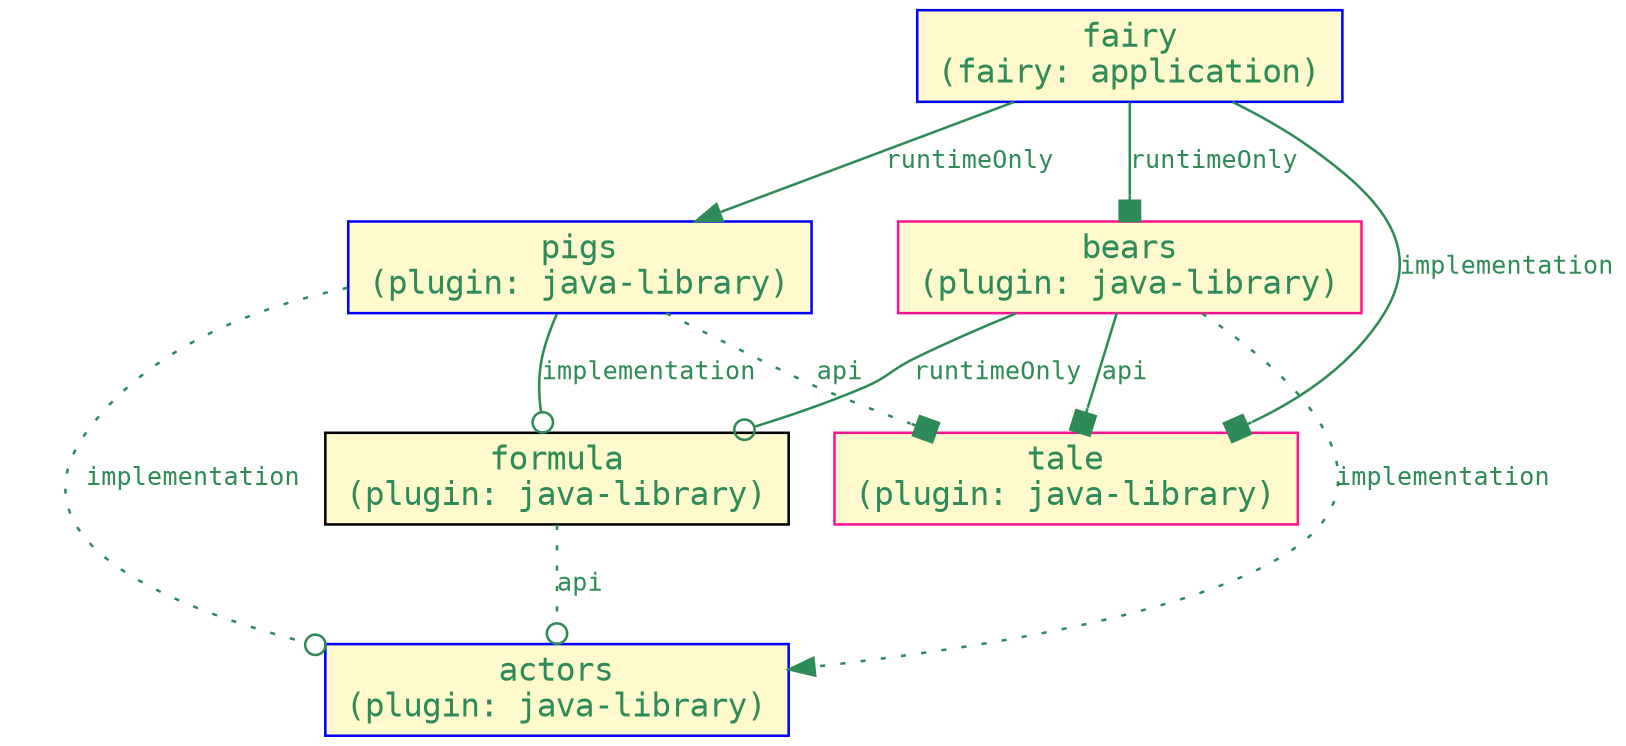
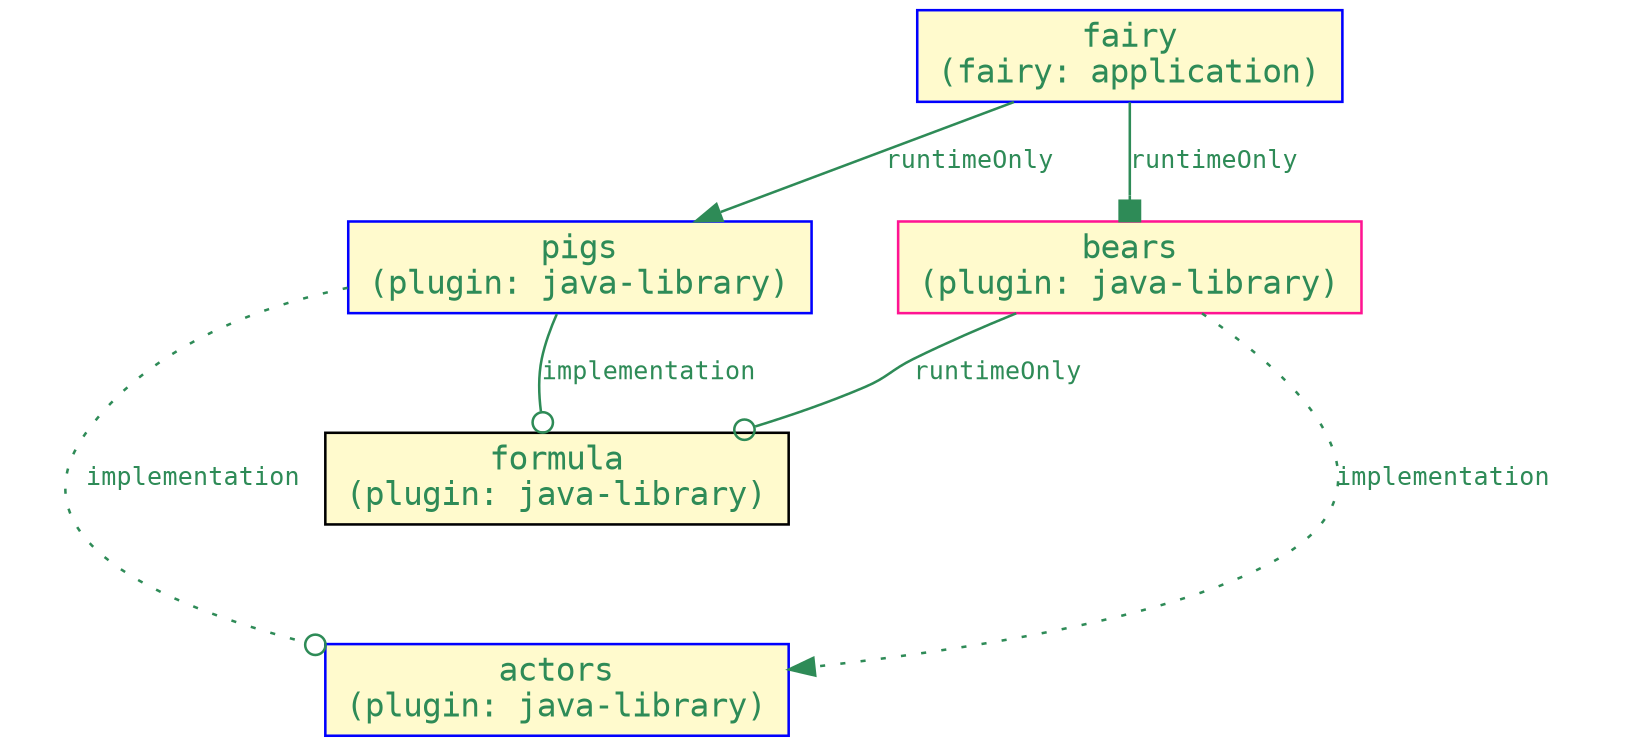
(1066, 479) -> none
(557, 574) -> none
